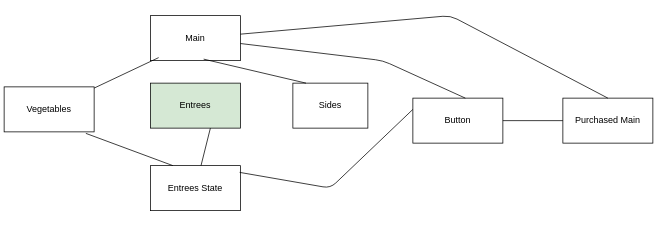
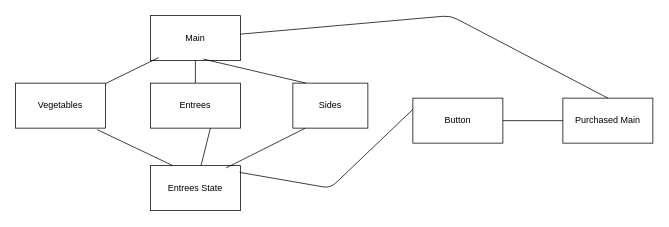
(355, 57) -> none
none -> (195, 72)
(195, 105) -> (195, 105)
(49, 109) -> (60, 105)
none -> (266, 148)
